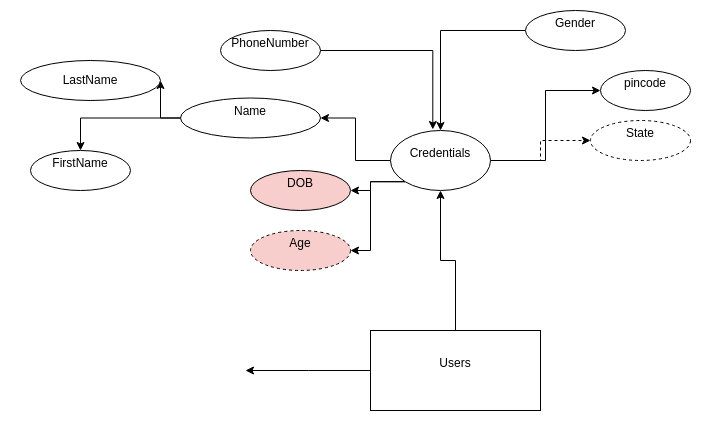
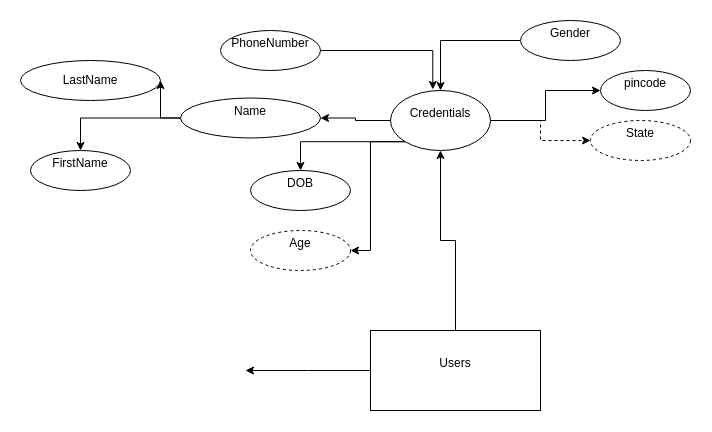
(576, 31) -> (571, 41)
(441, 161) -> (441, 121)
(301, 191) -> (301, 191)
(301, 251) -> (301, 251)
